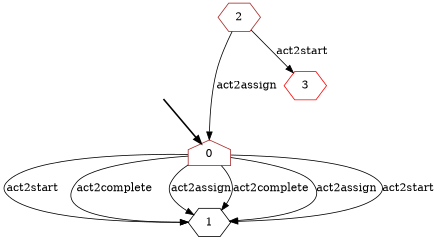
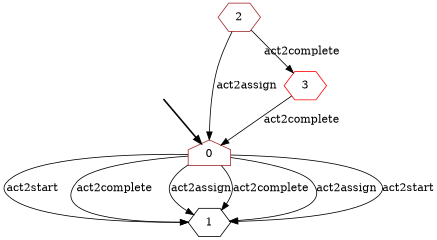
(302, 51) -> (302, 51)
none -> (260, 118)
